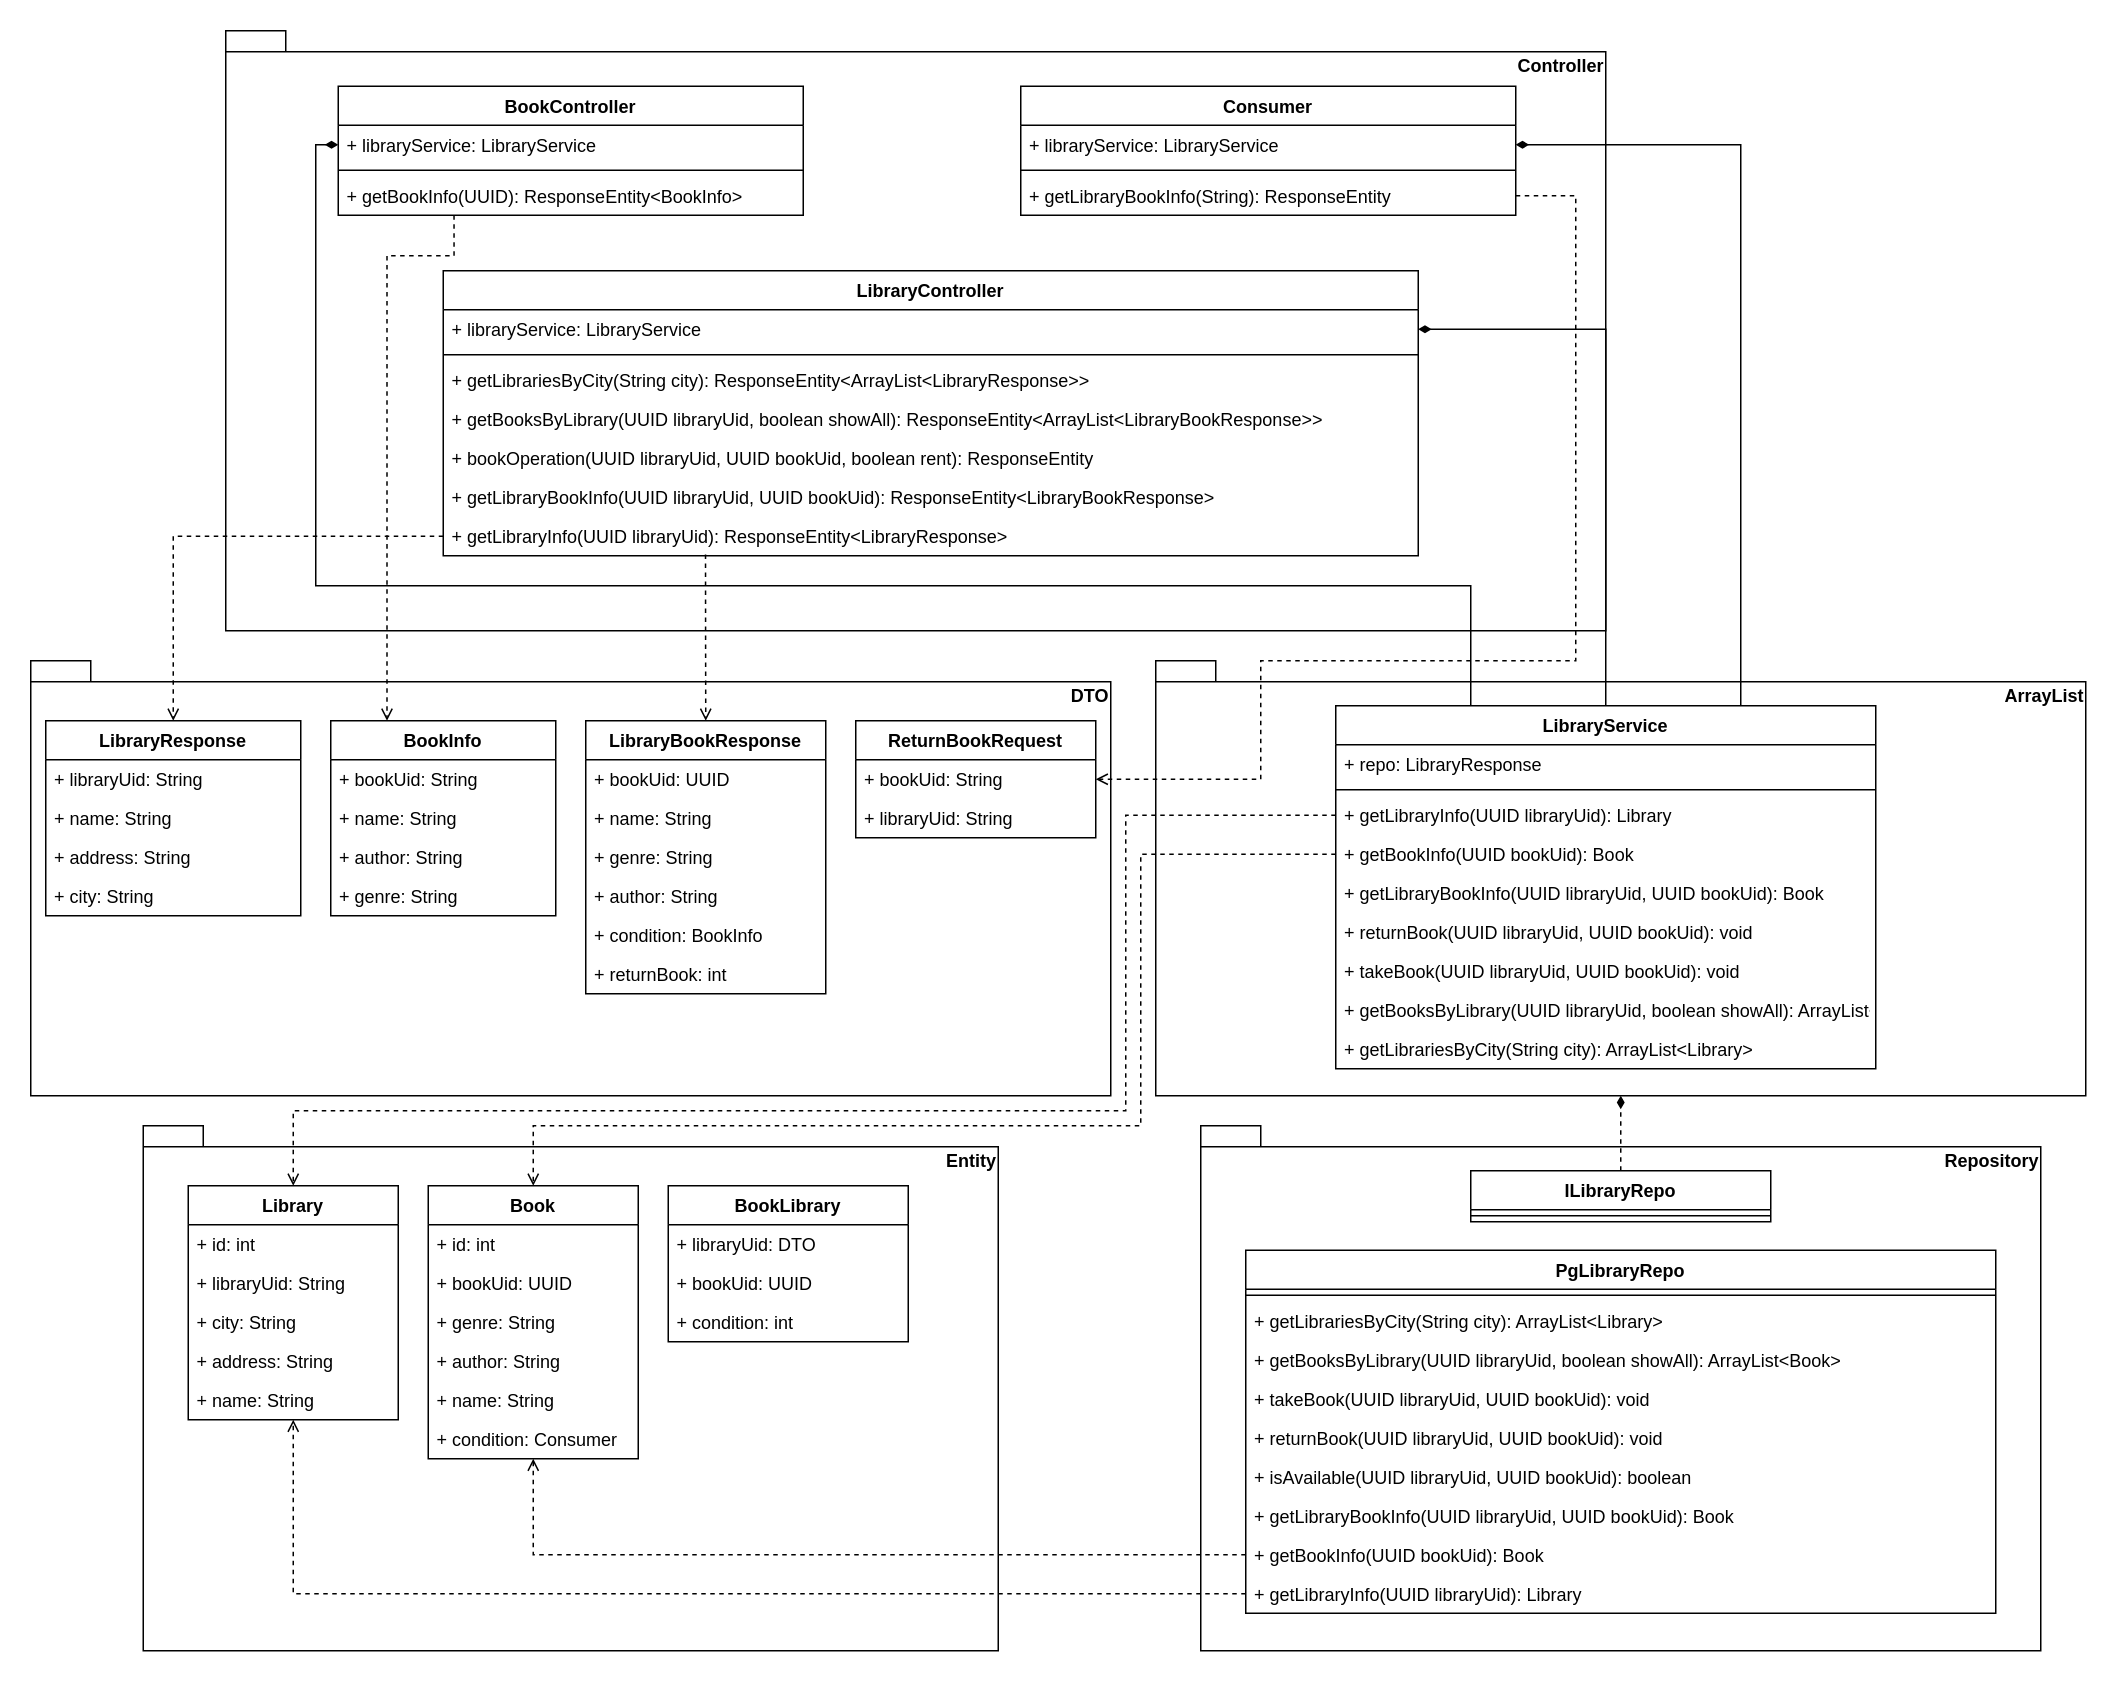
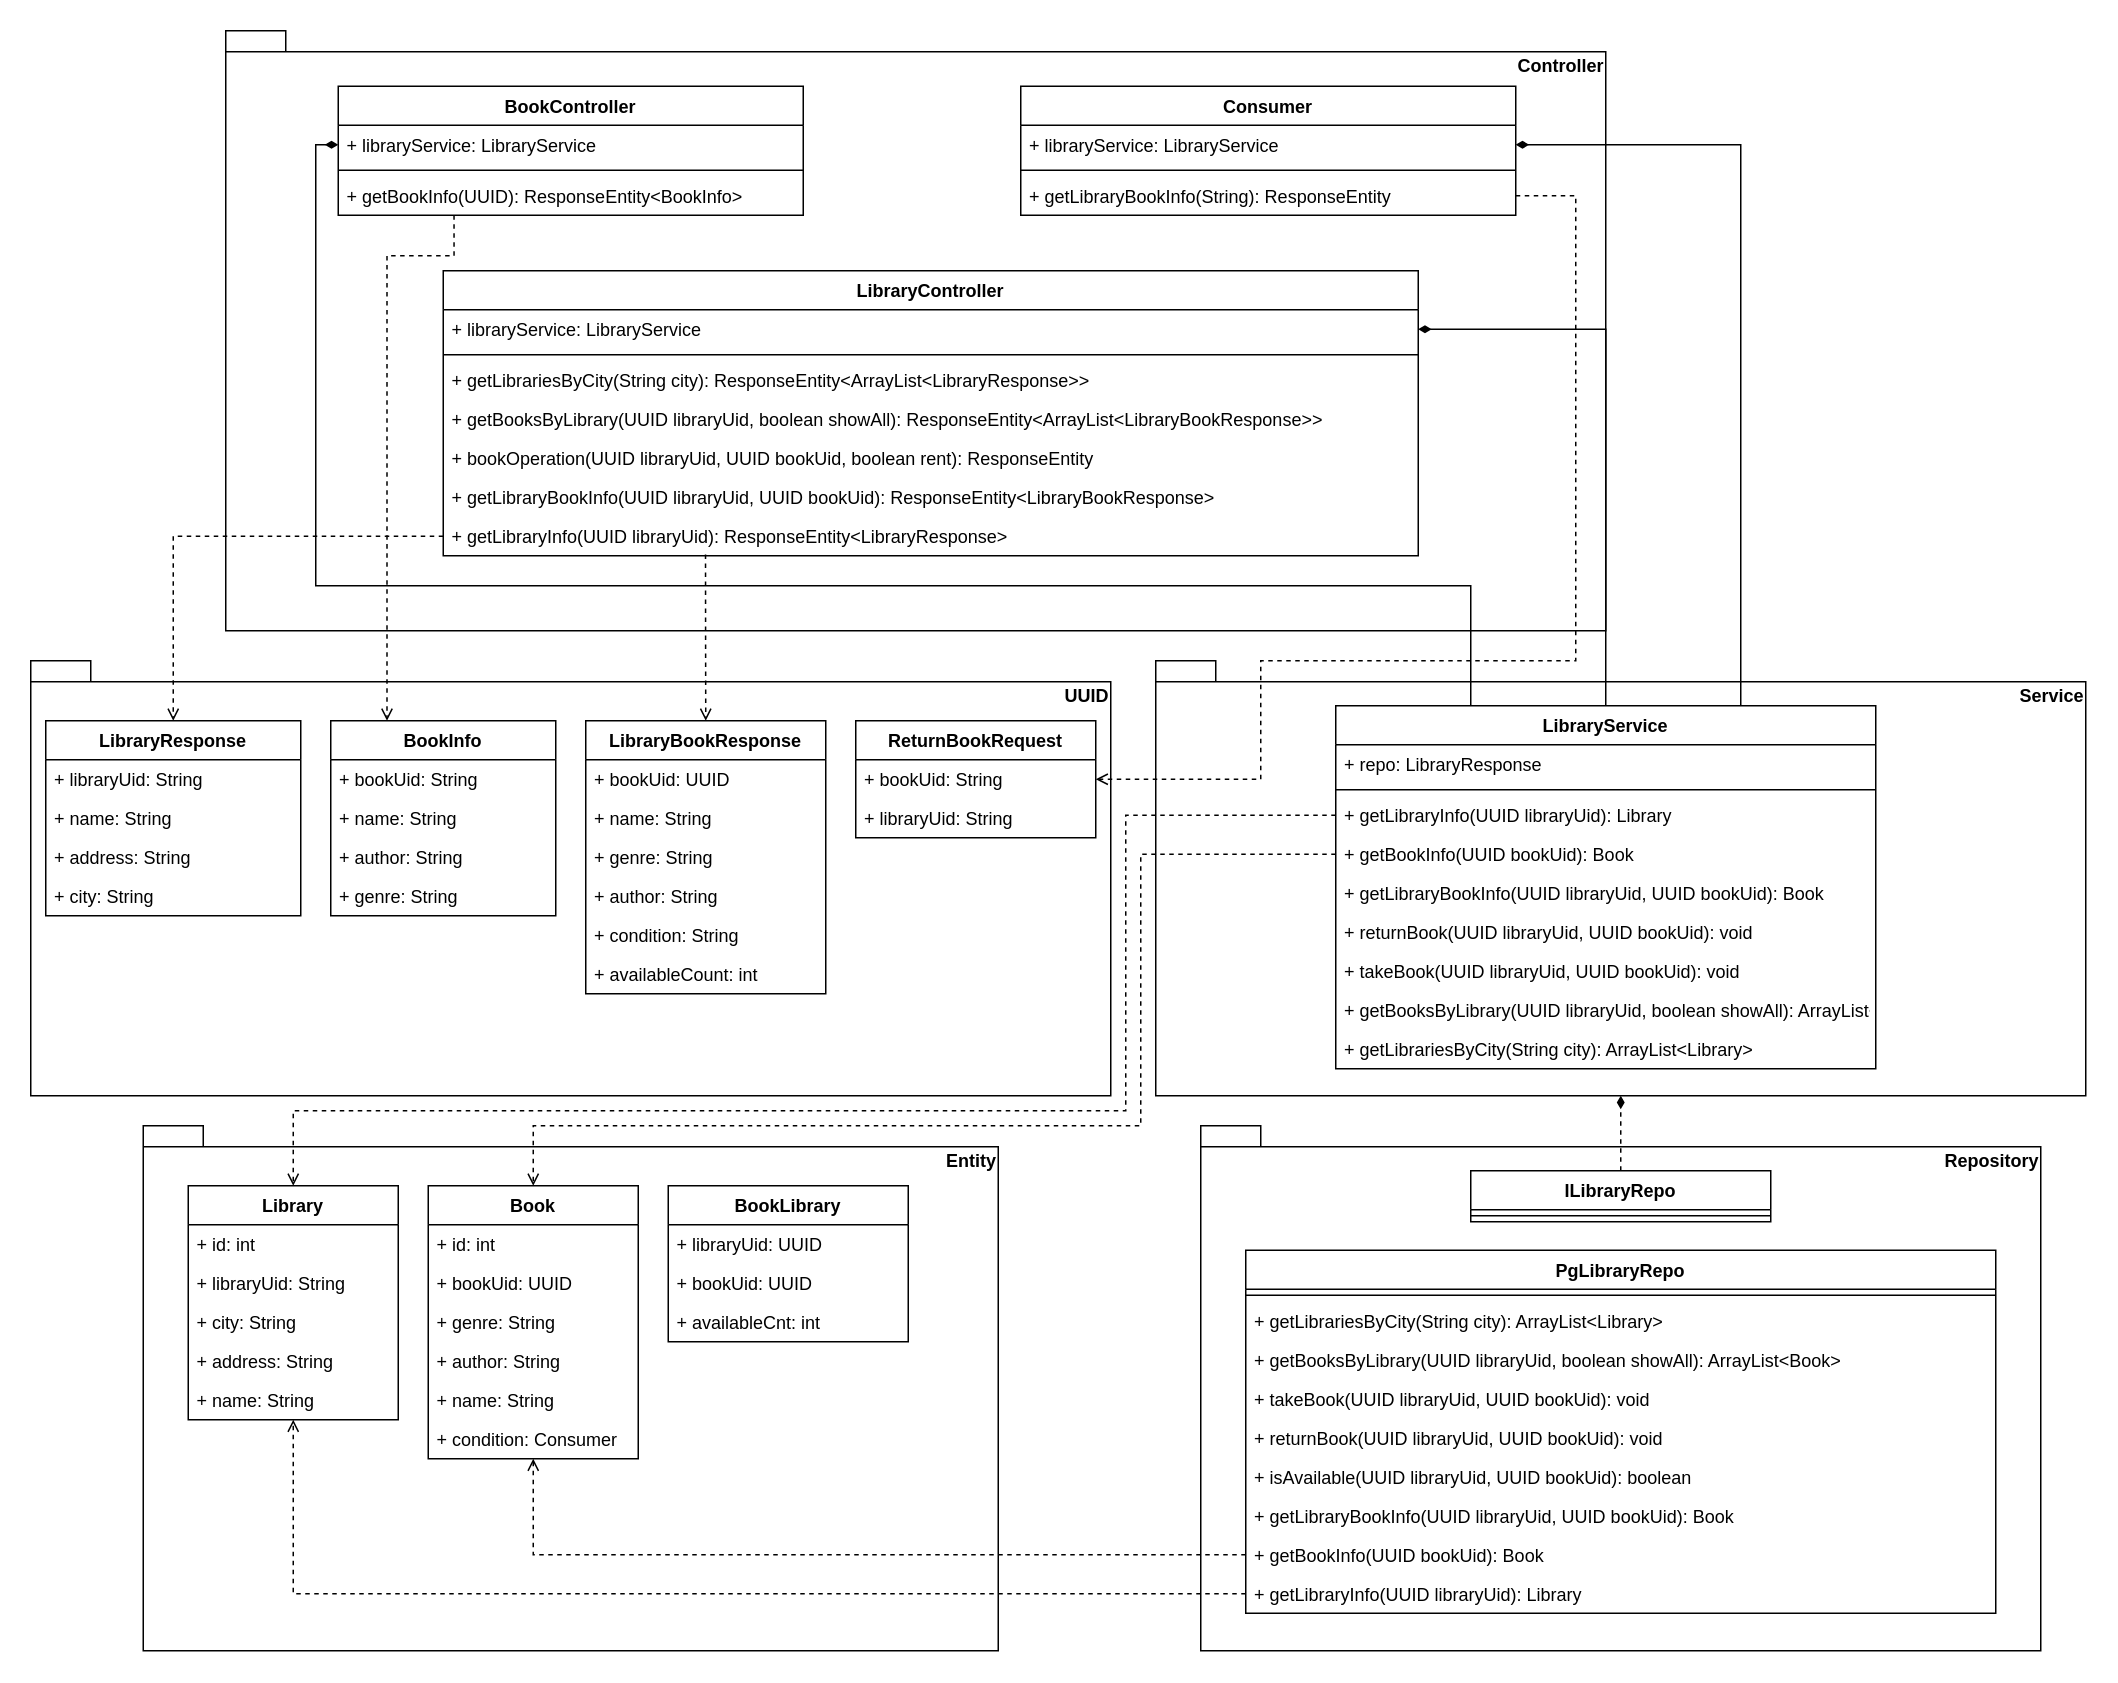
(1094, 697) -> (1089, 697)
(2041, 697) -> (2051, 697)
(688, 936) -> (676, 936)
(670, 975) -> (683, 975)
(748, 1245) -> (753, 1245)
(743, 1323) -> (756, 1323)
